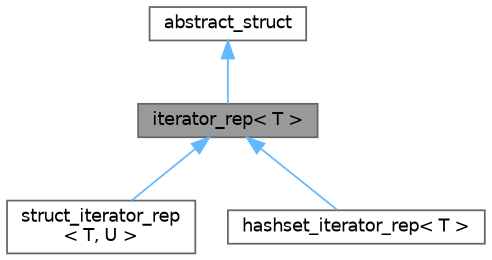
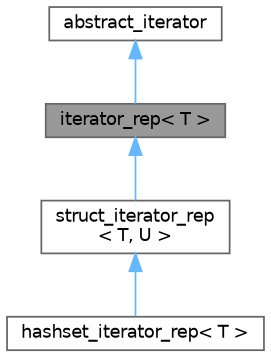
(228, 24) -> (135, 24)
(299, 179) -> (135, 294)
